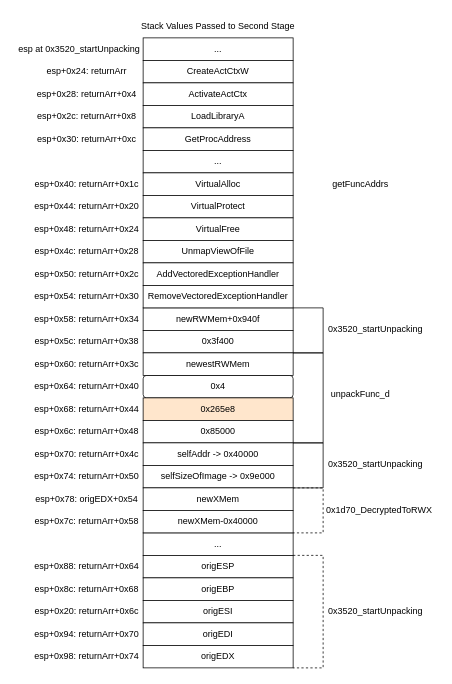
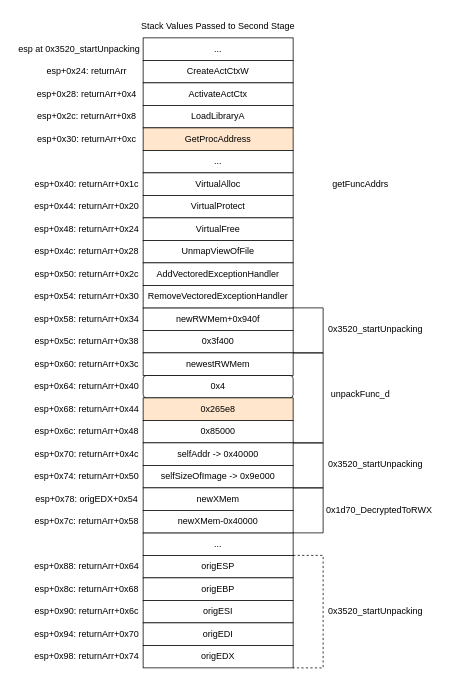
(218, 139) -> (218, 139)
(323, 525) -> (323, 525)
(87, 612) -> (87, 612)
